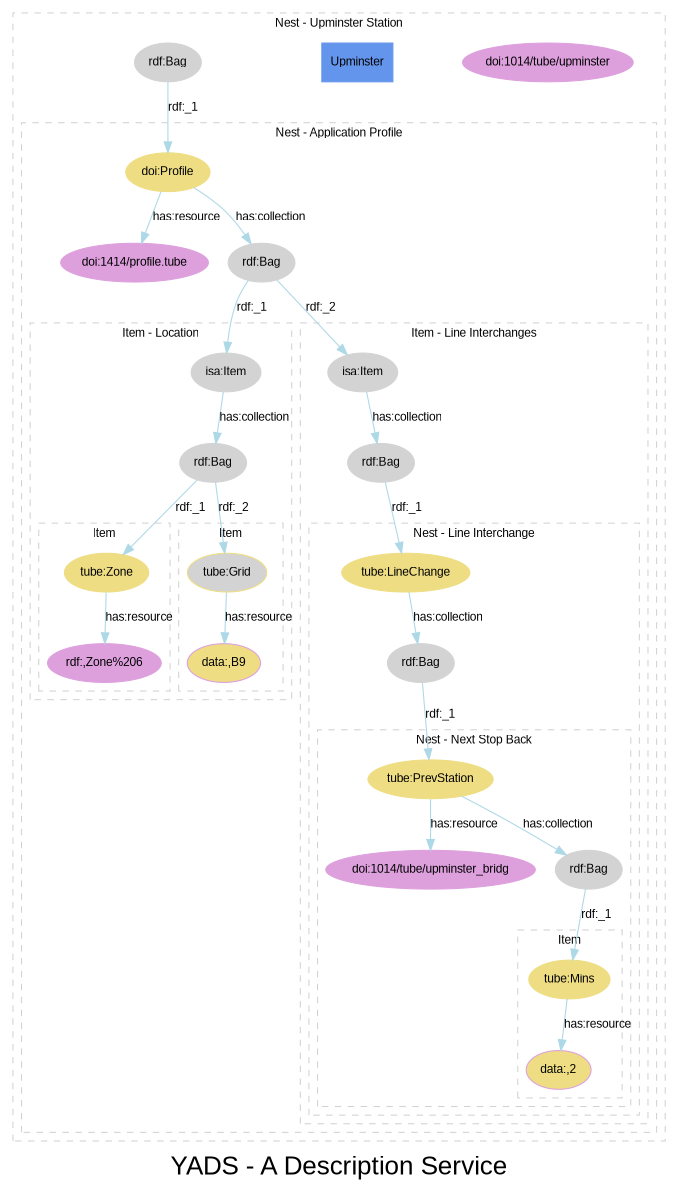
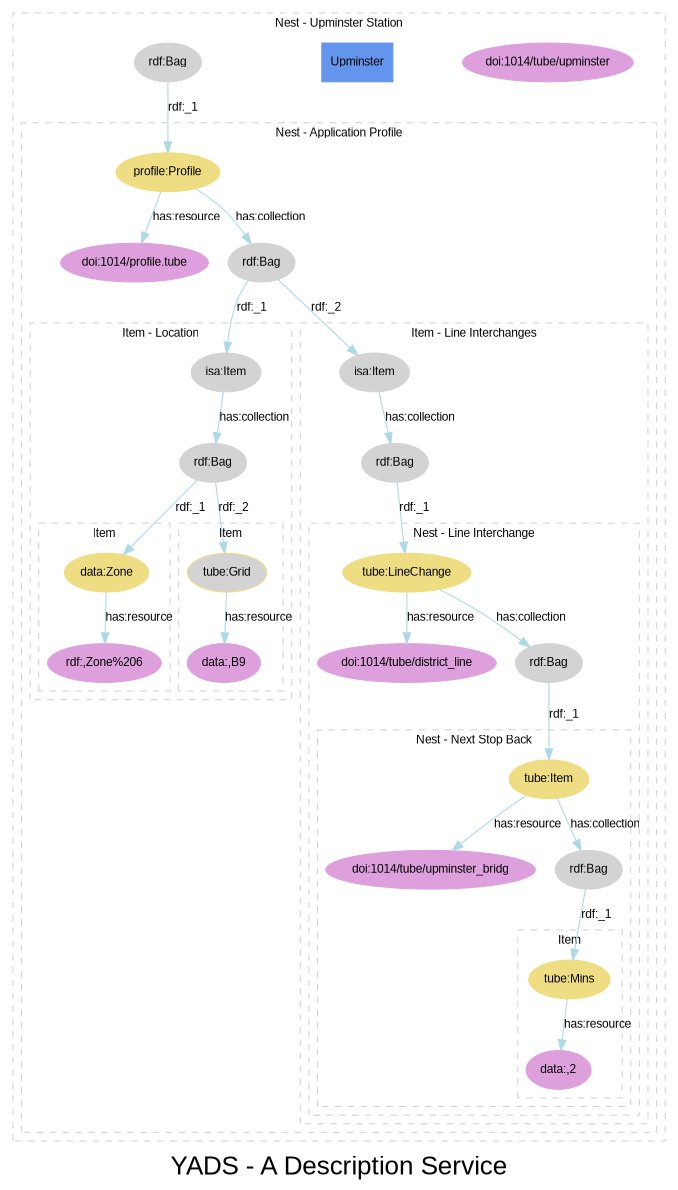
(168, 172) -> (168, 172)
(135, 263) -> (135, 263)
(107, 573) -> (107, 573)
(224, 663) -> (224, 663)
none -> (407, 663)
(431, 779) -> (549, 779)
(559, 1070) -> (559, 1070)
